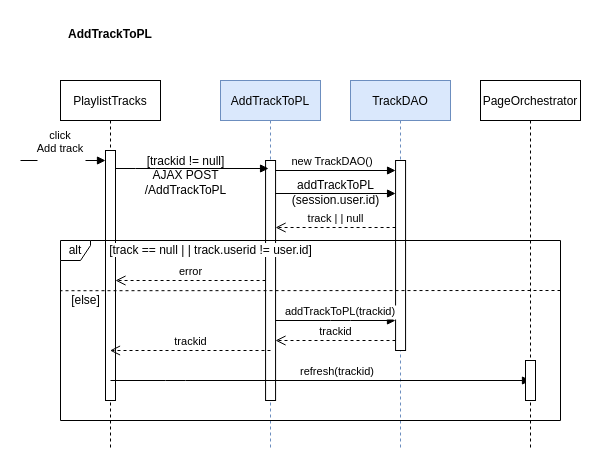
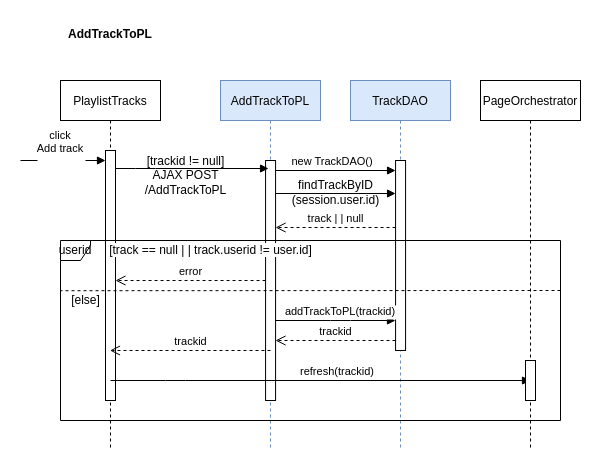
(336, 193) -> (336, 193)
(76, 251) -> (76, 251)
